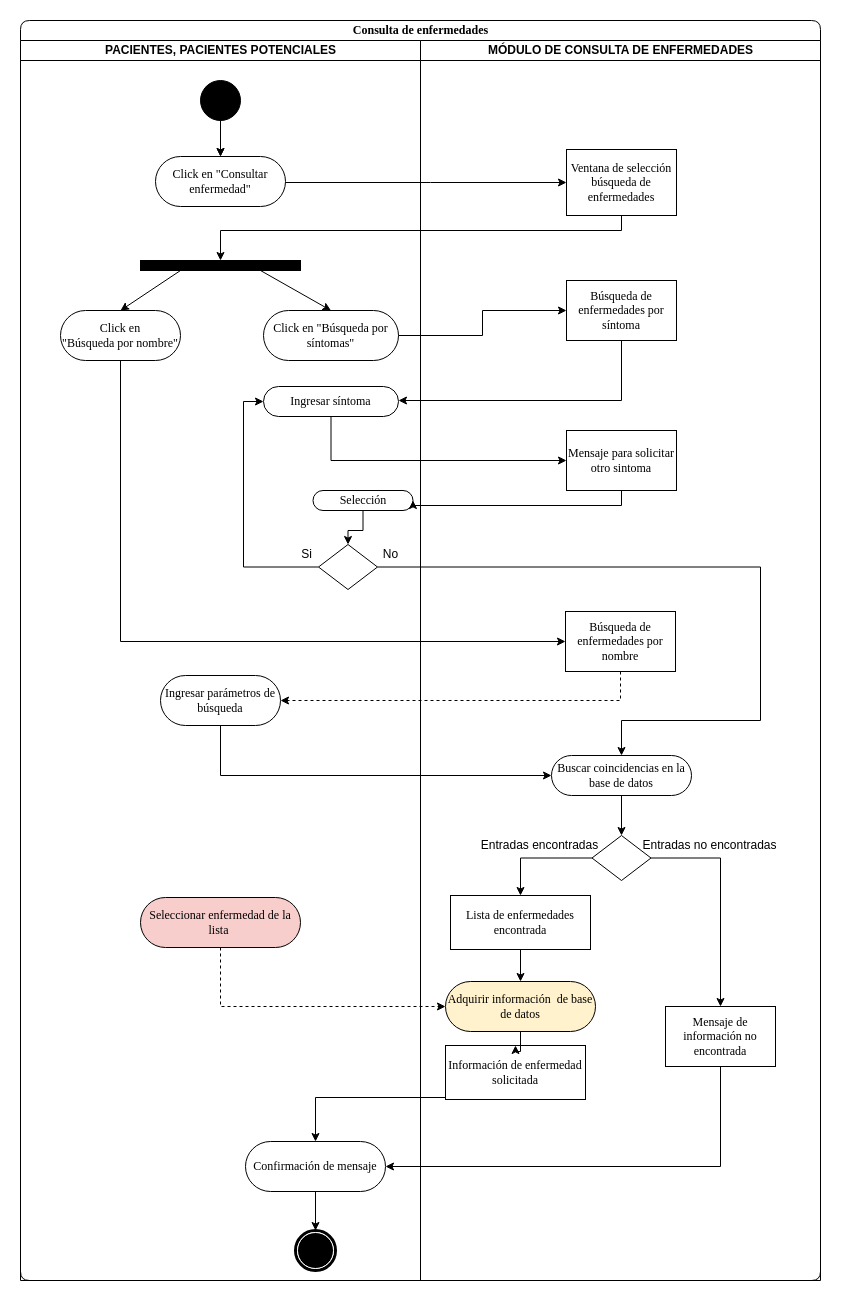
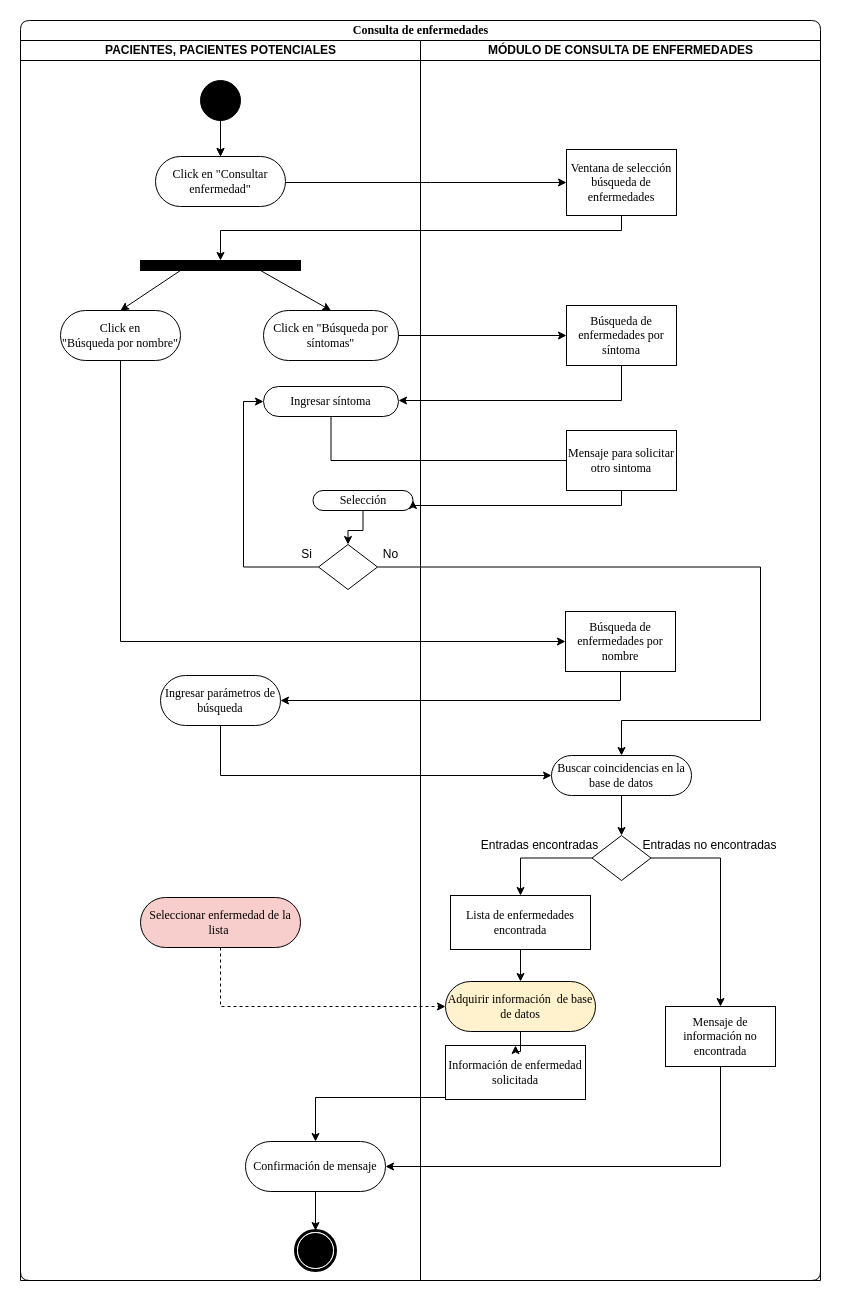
(622, 311) -> (622, 336)
(558, 461) -> (561, 461)
(468, 701) -> (468, 701)
